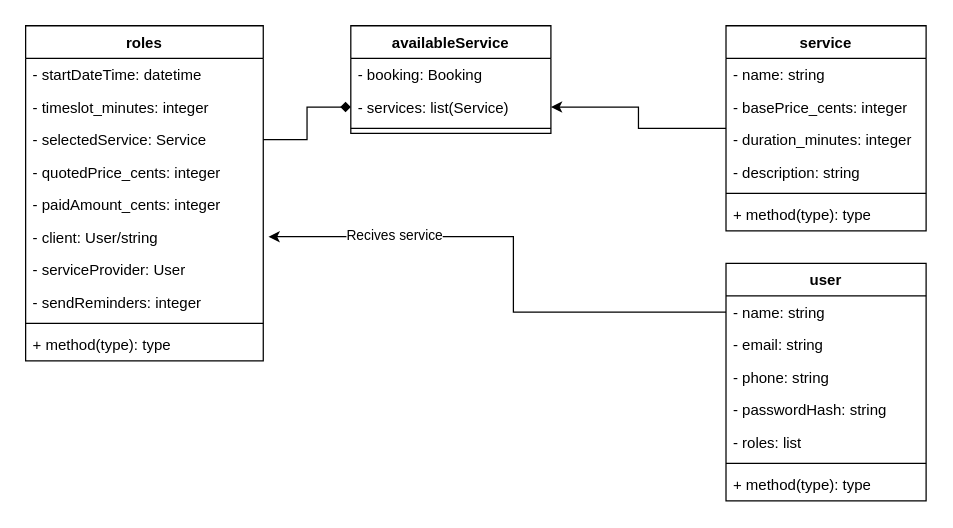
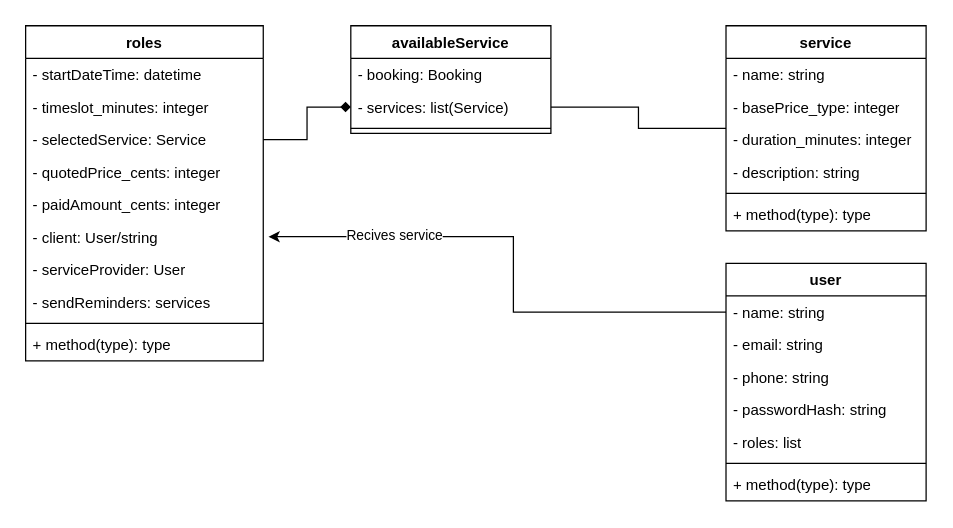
(561, 107) -> (557, 107)
(827, 117) -> (827, 117)
(124, 303) -> (128, 303)
